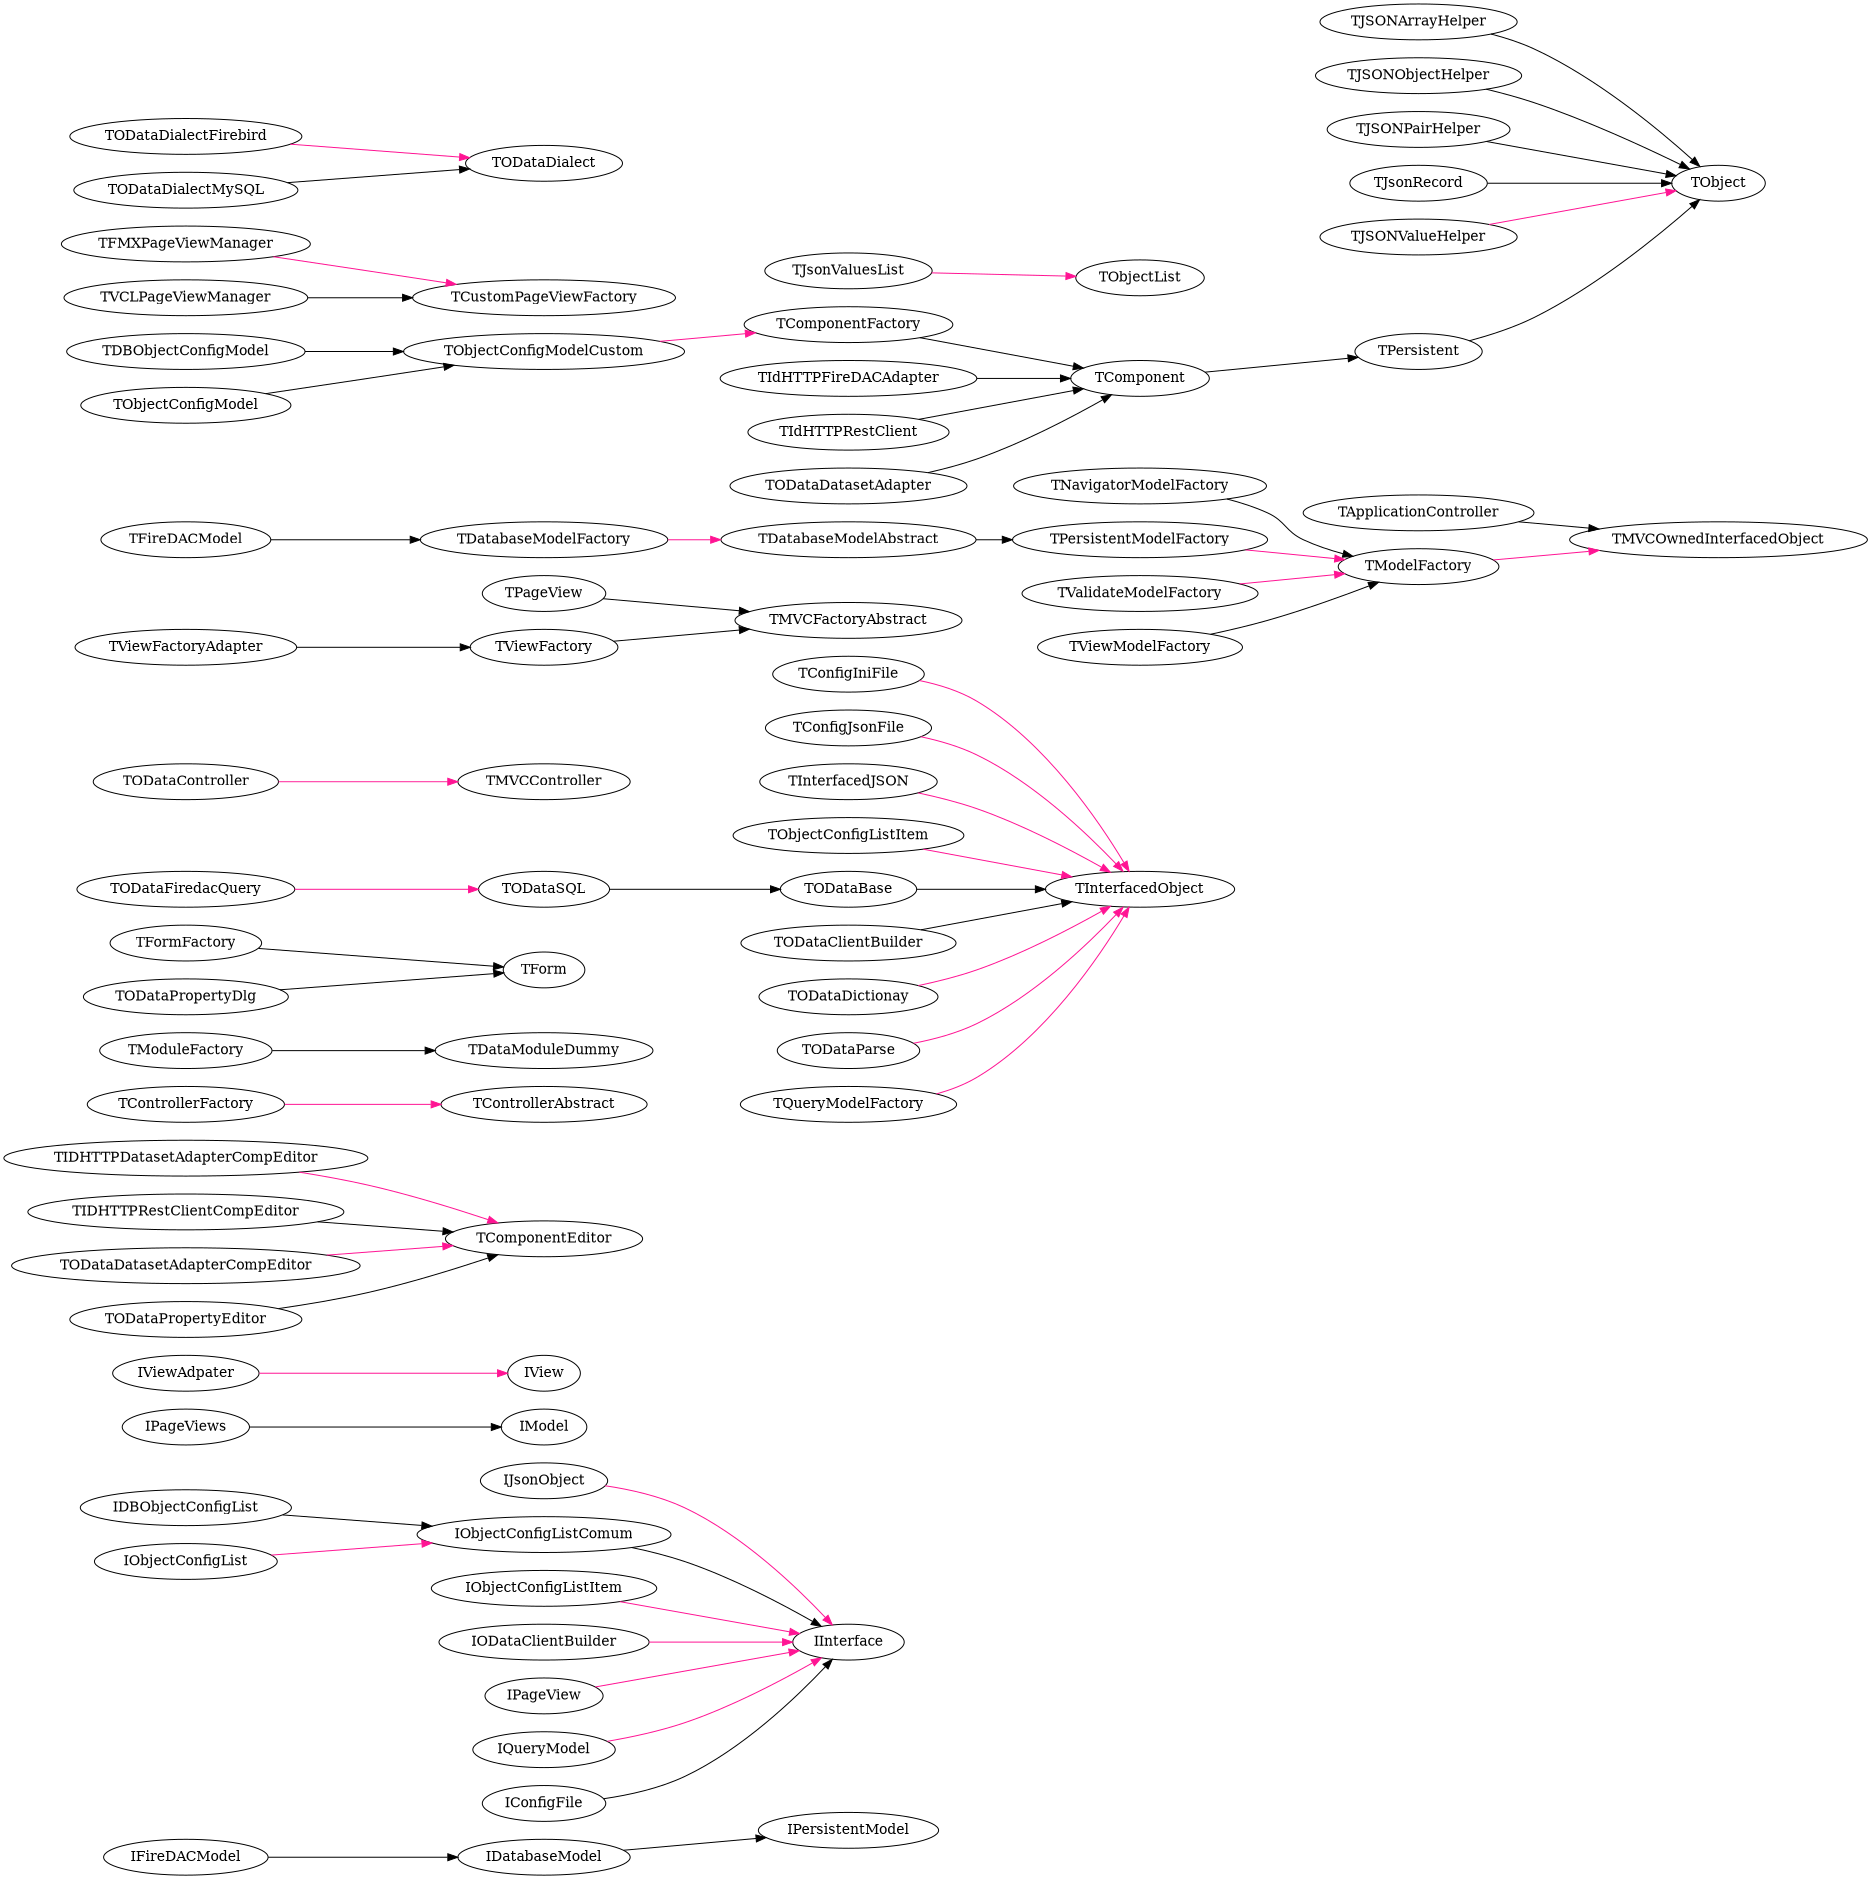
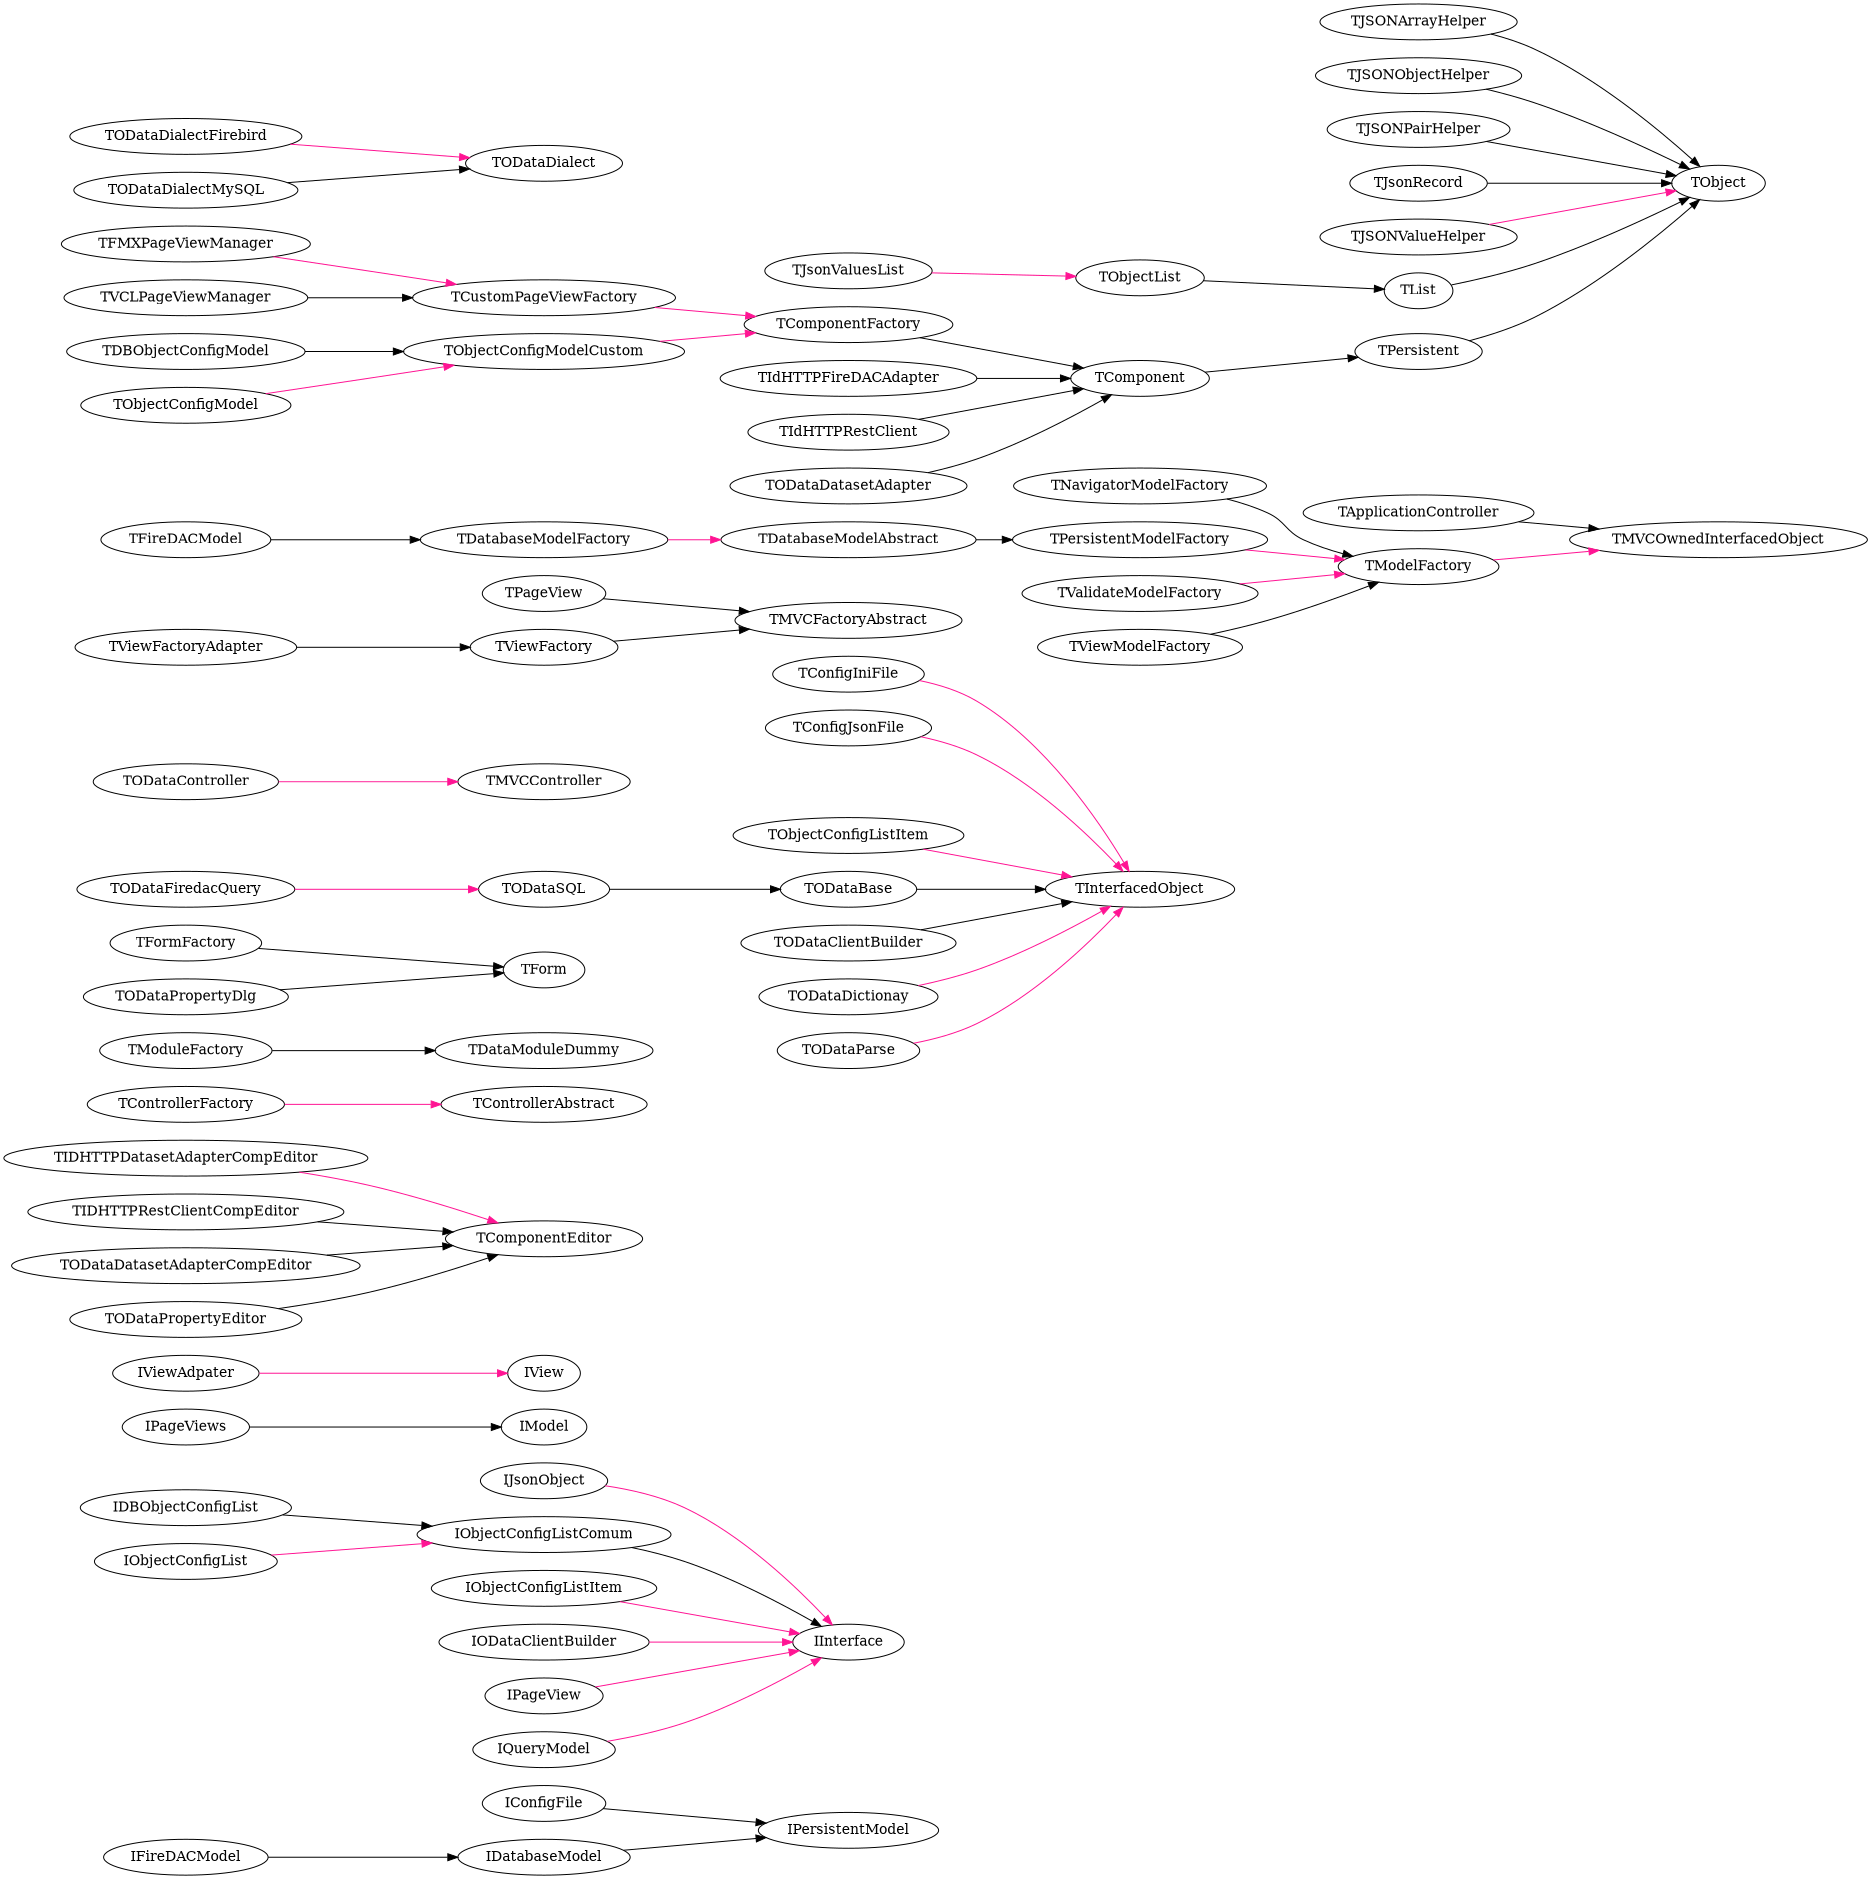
none -> (1419, 291)
none -> (700, 312)
(355, 380) -> (355, 380)
(848, 782) -> none
(848, 1104) -> none
(385, 1251) -> (385, 1251)
(726, 1753) -> (679, 1815)
